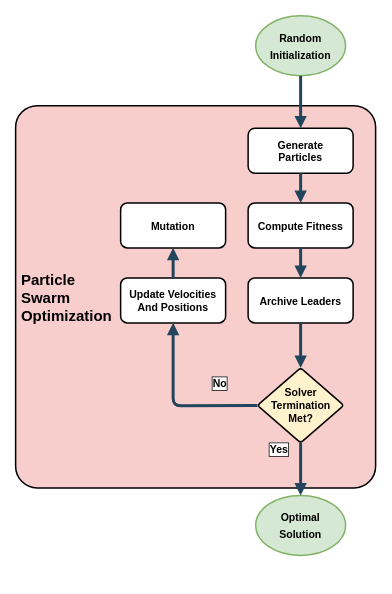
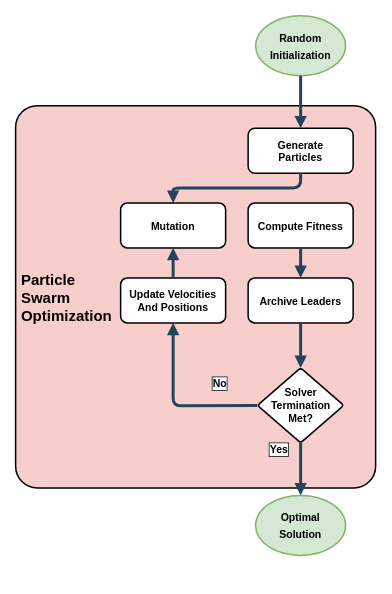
(300, 187) -> (236, 188)
(300, 405) -> (300, 405)
